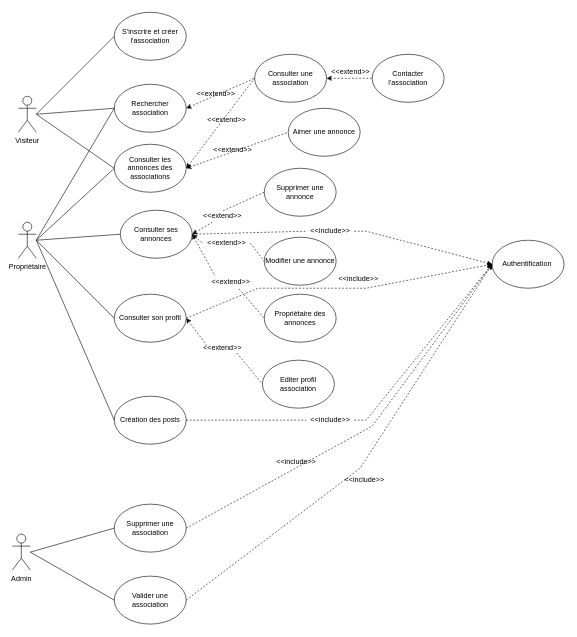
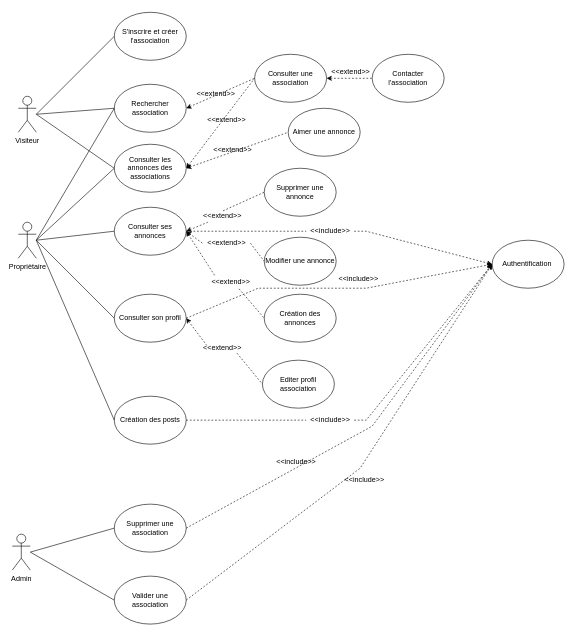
(156, 234) -> (150, 231)
(300, 318) -> (300, 318)
